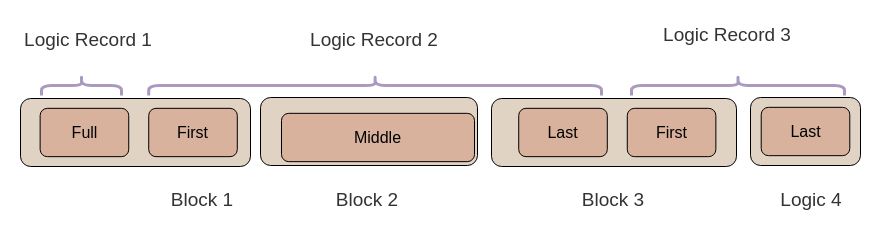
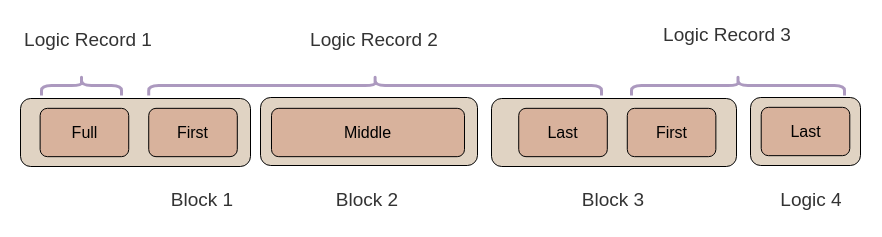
(378, 138) -> (368, 133)
